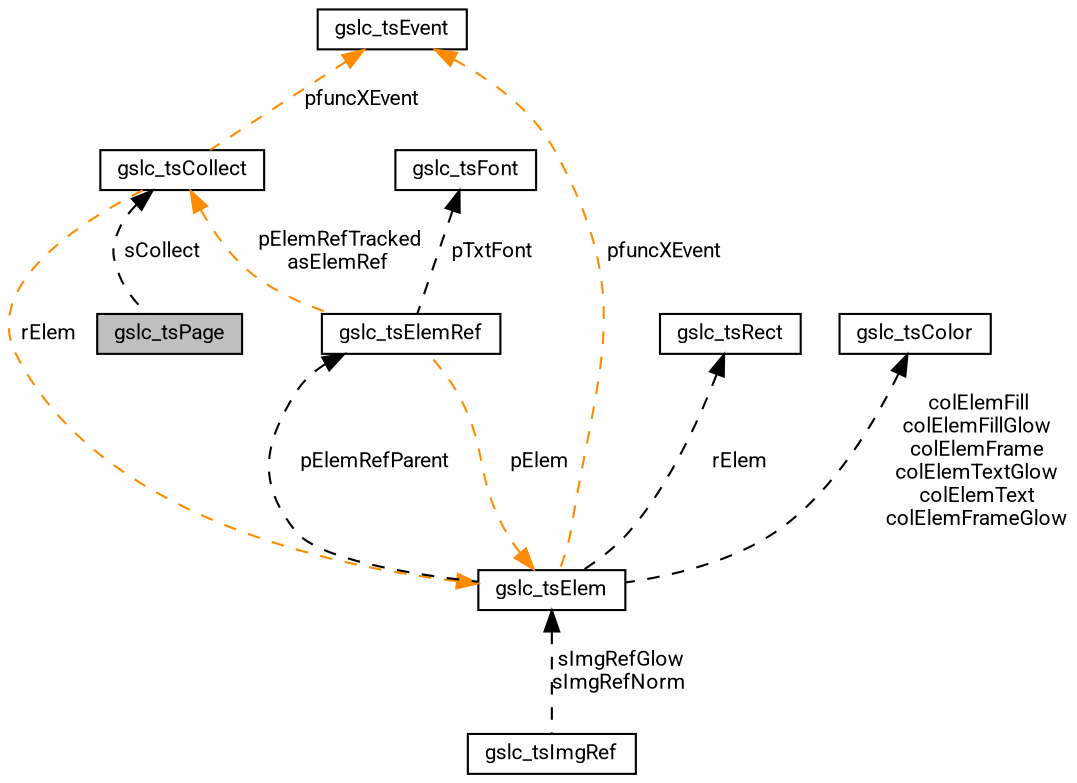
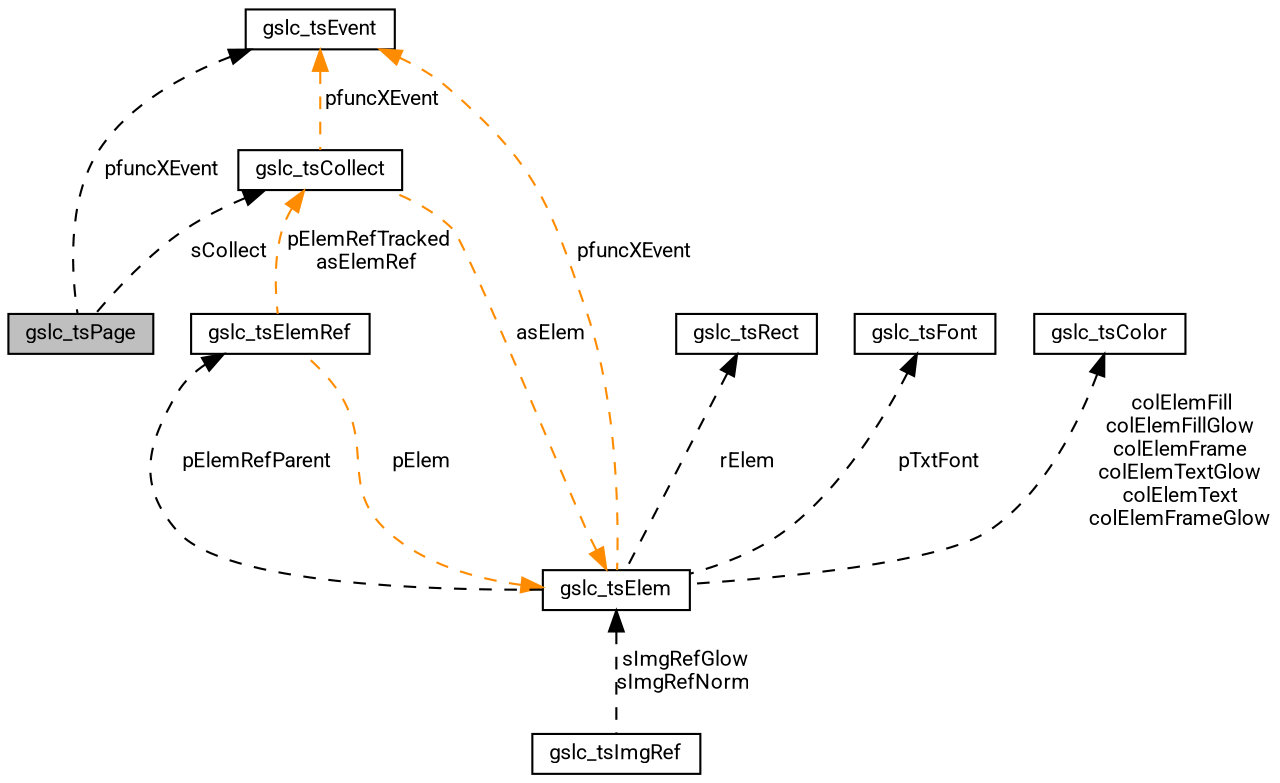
none -> (98, 152)
(435, 262) -> (821, 498)
(47, 334) -> (549, 334)
